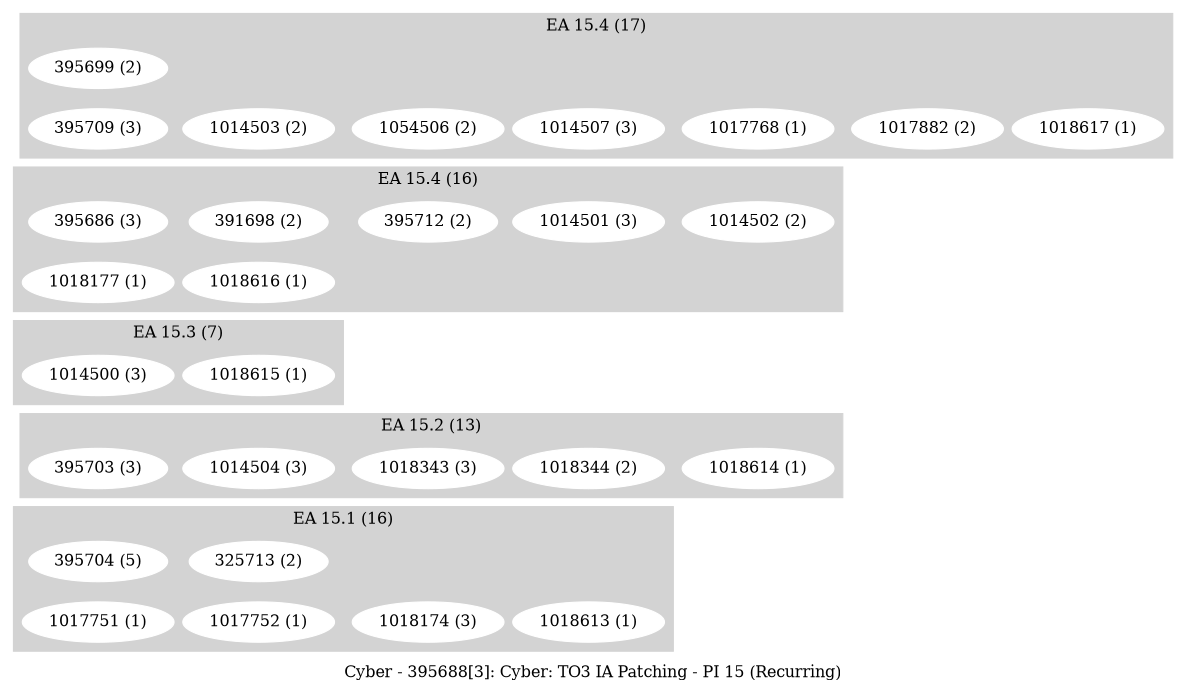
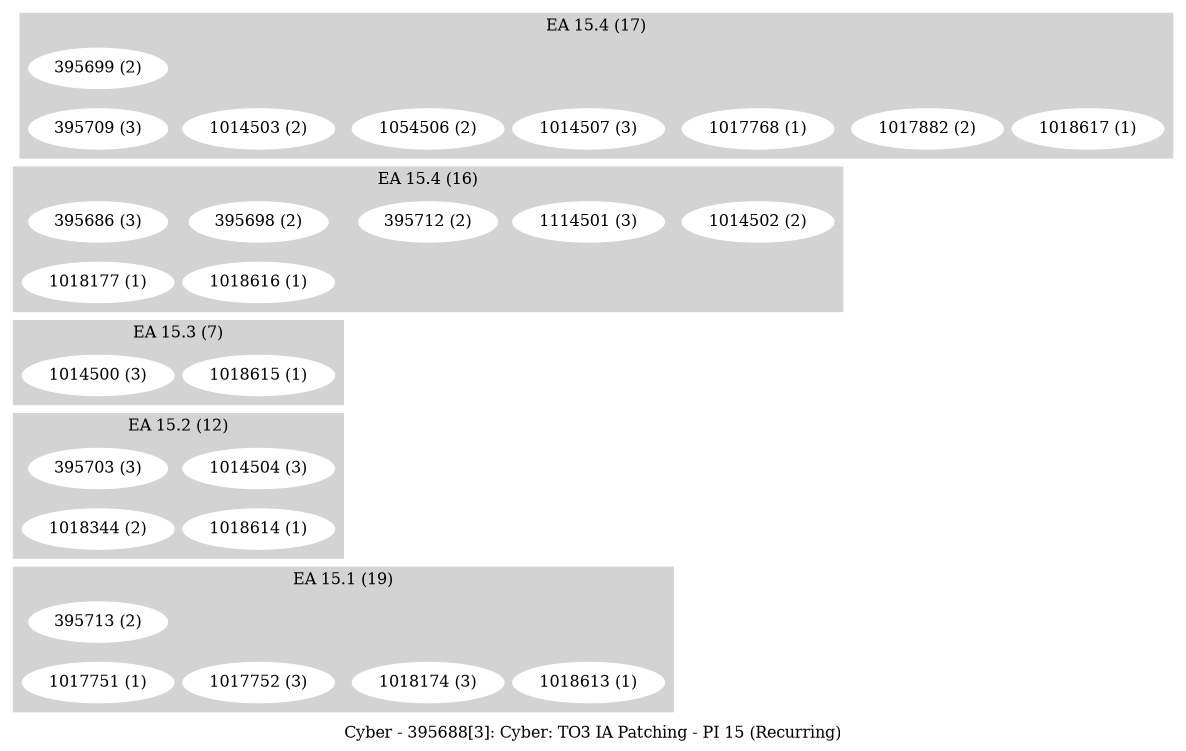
(259, 222) -> (259, 222)
(589, 222) -> (589, 222)
(431, 426) -> (178, 426)
(428, 469) -> none
(343, 520) -> (343, 580)
(98, 562) -> none
(259, 562) -> (98, 622)
(259, 622) -> (259, 683)
